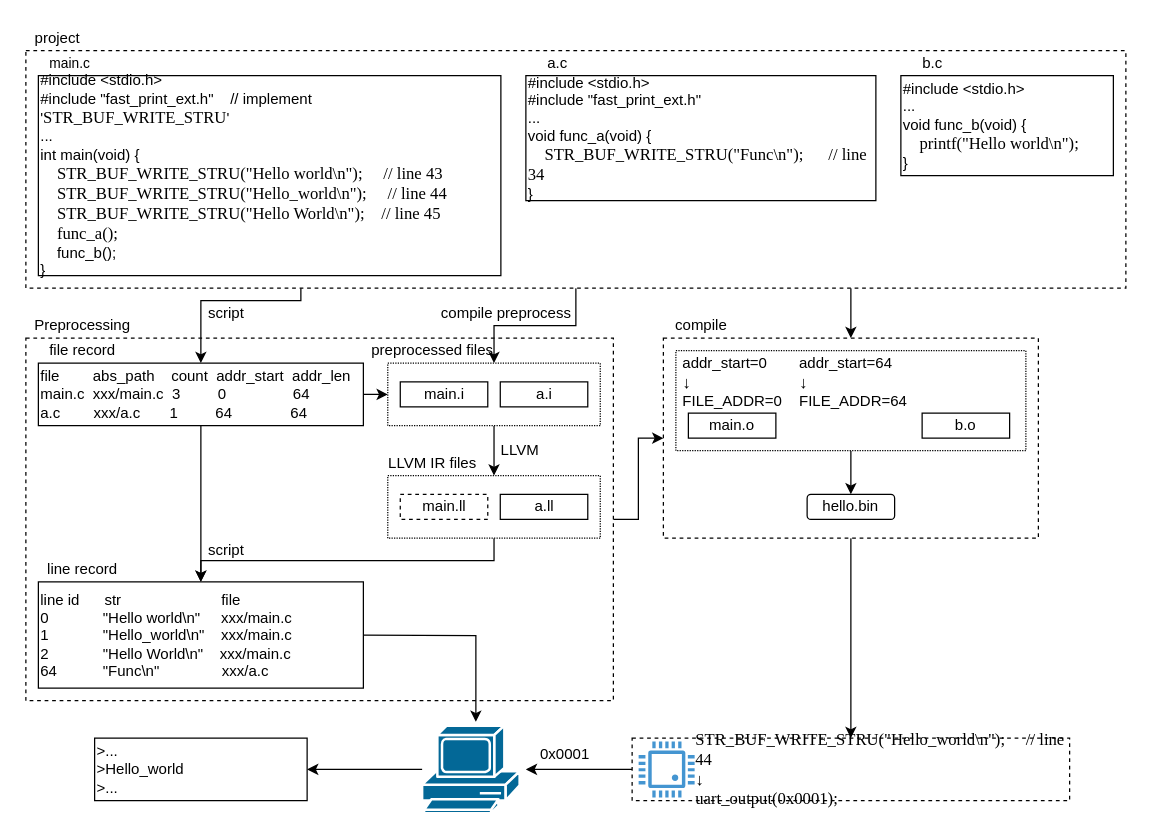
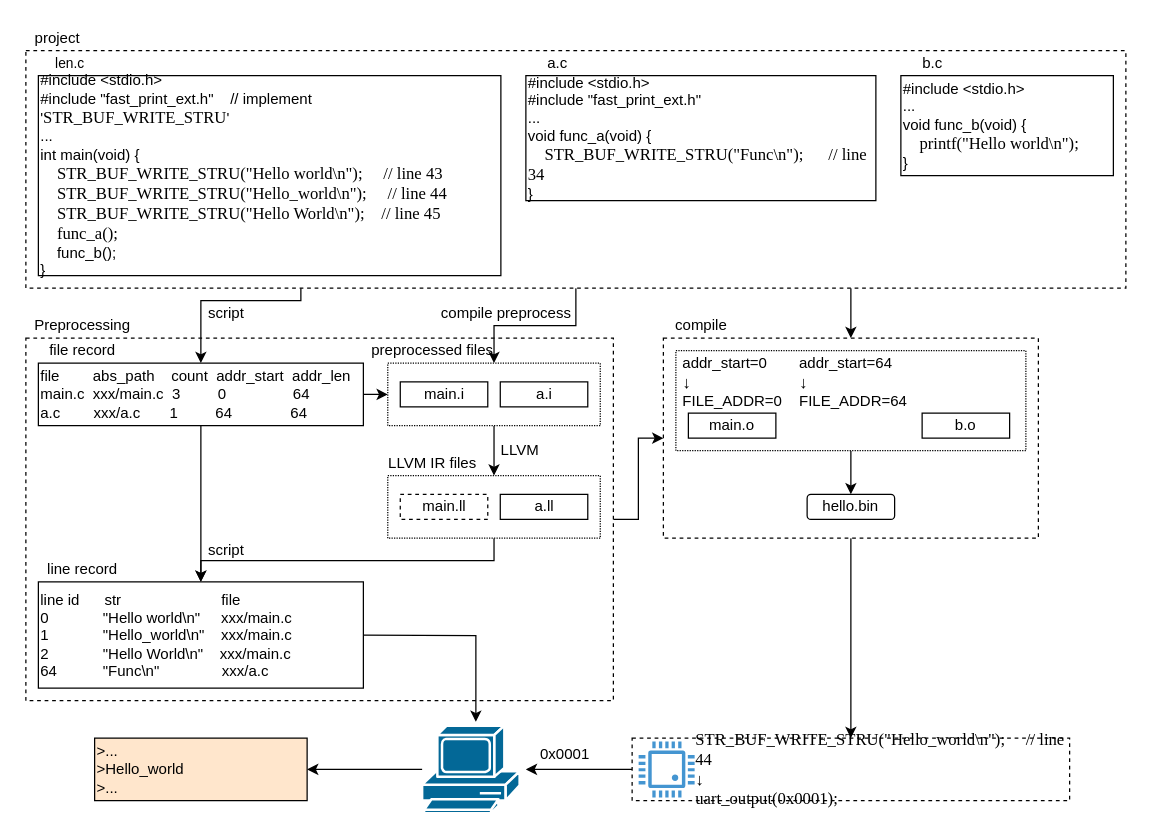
(70, 63) -> (70, 63)
(201, 769) -> (201, 769)
